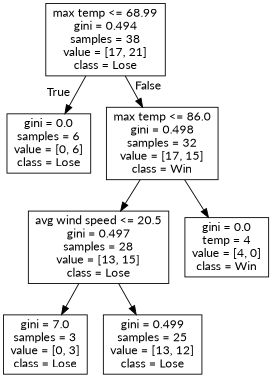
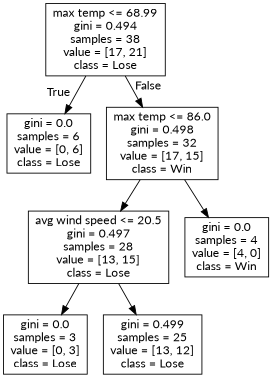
(227, 247) -> (227, 247)
(45, 345) -> (45, 345)
